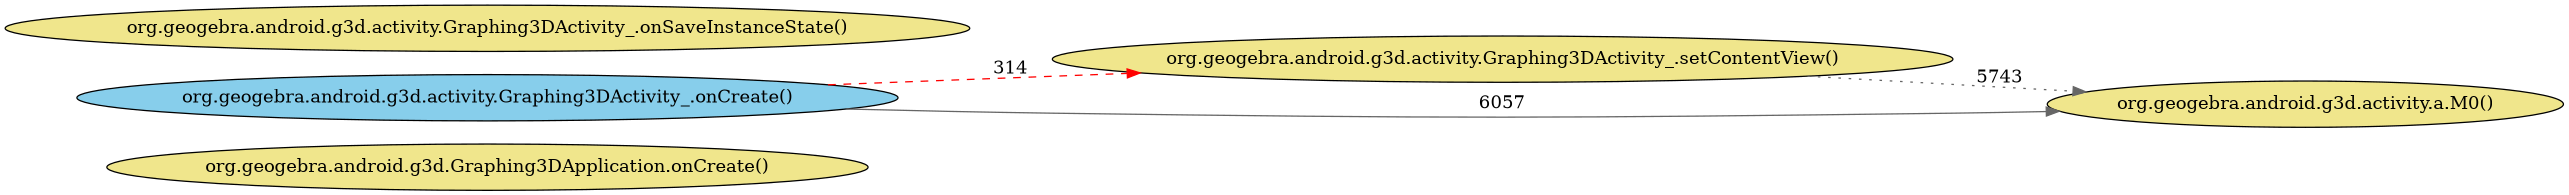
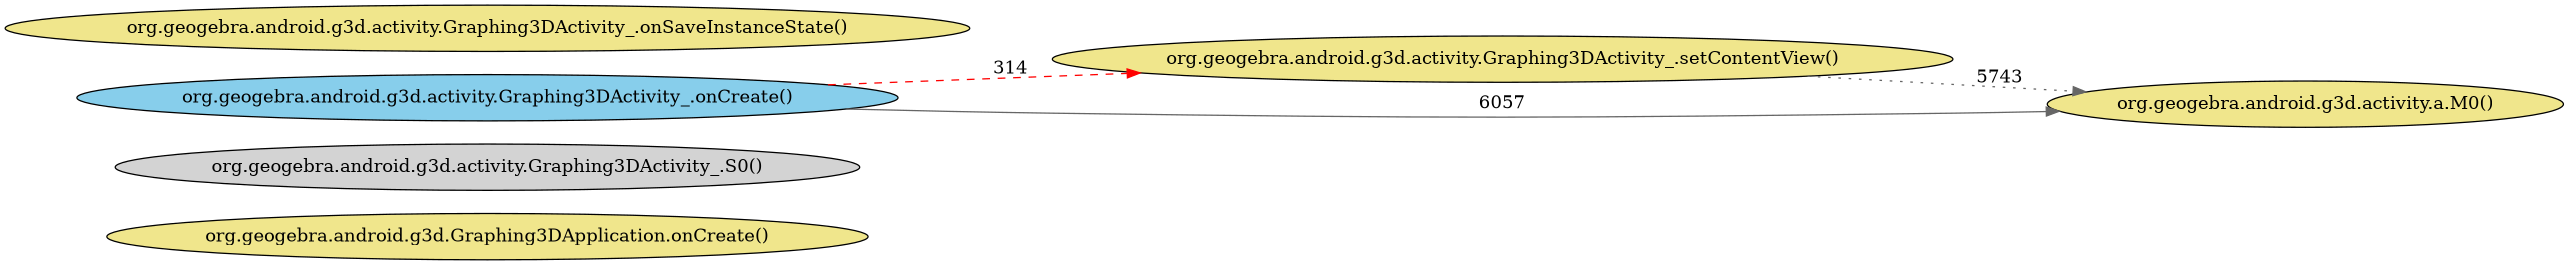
none -> (487, 167)
